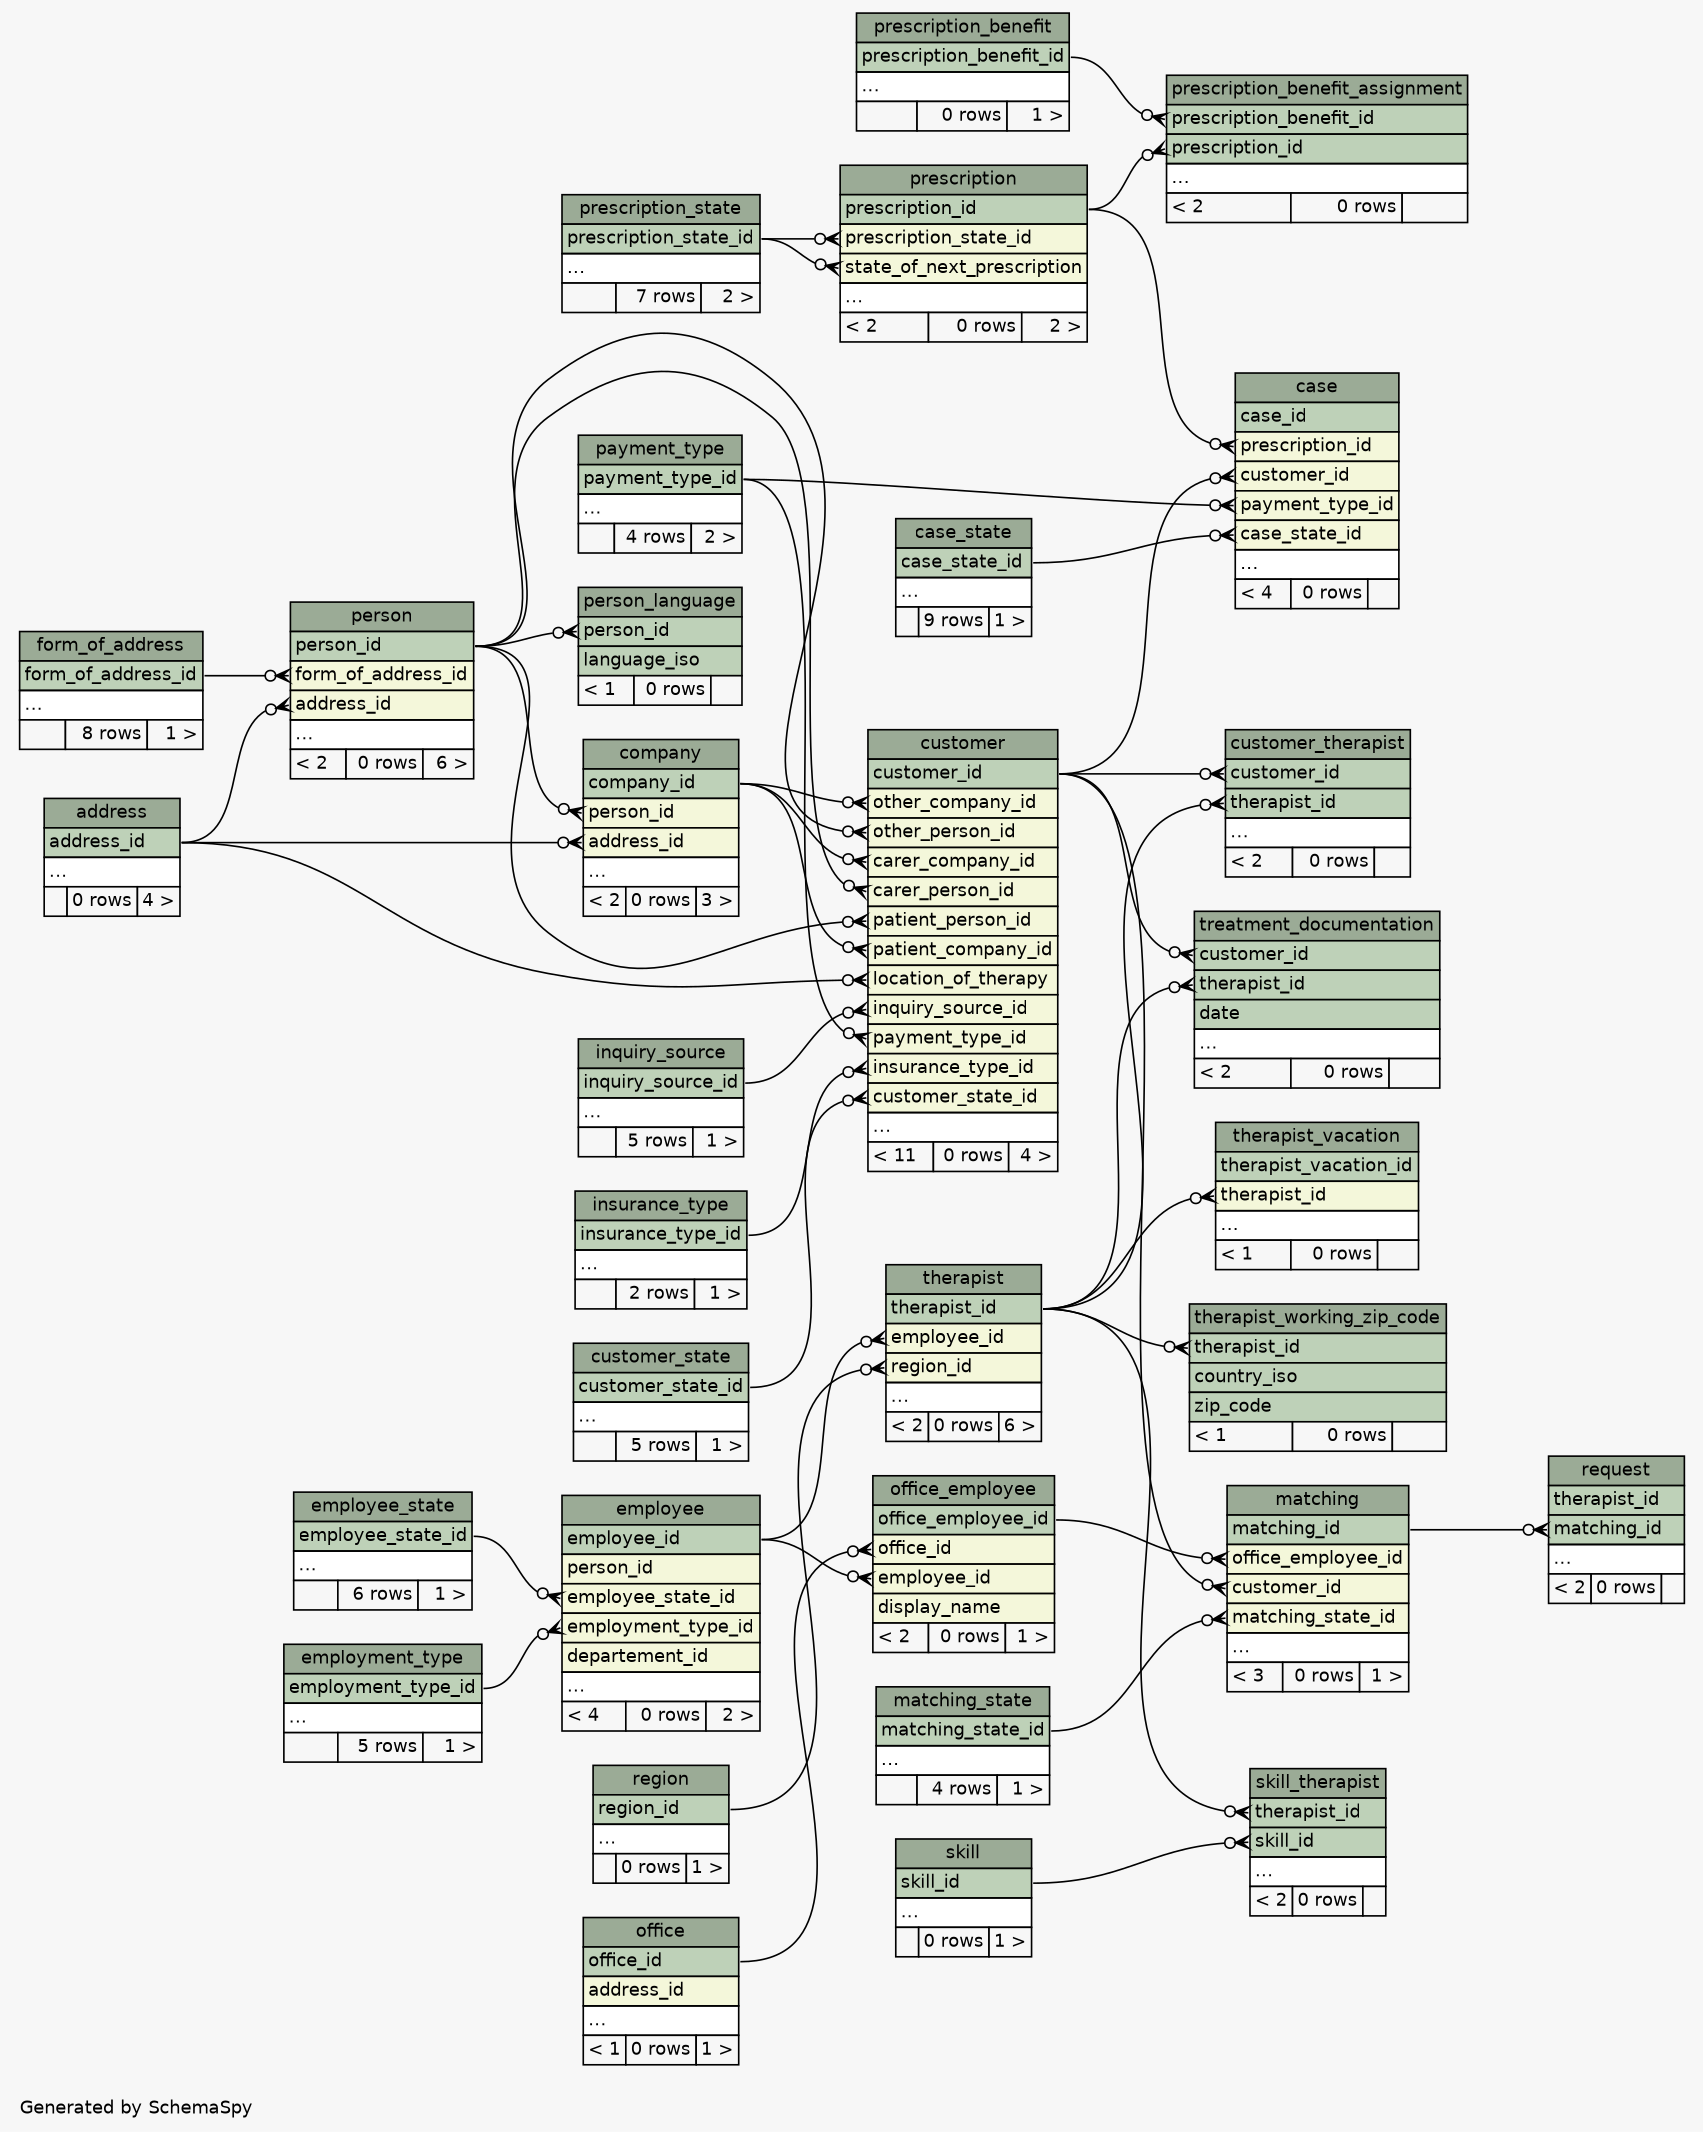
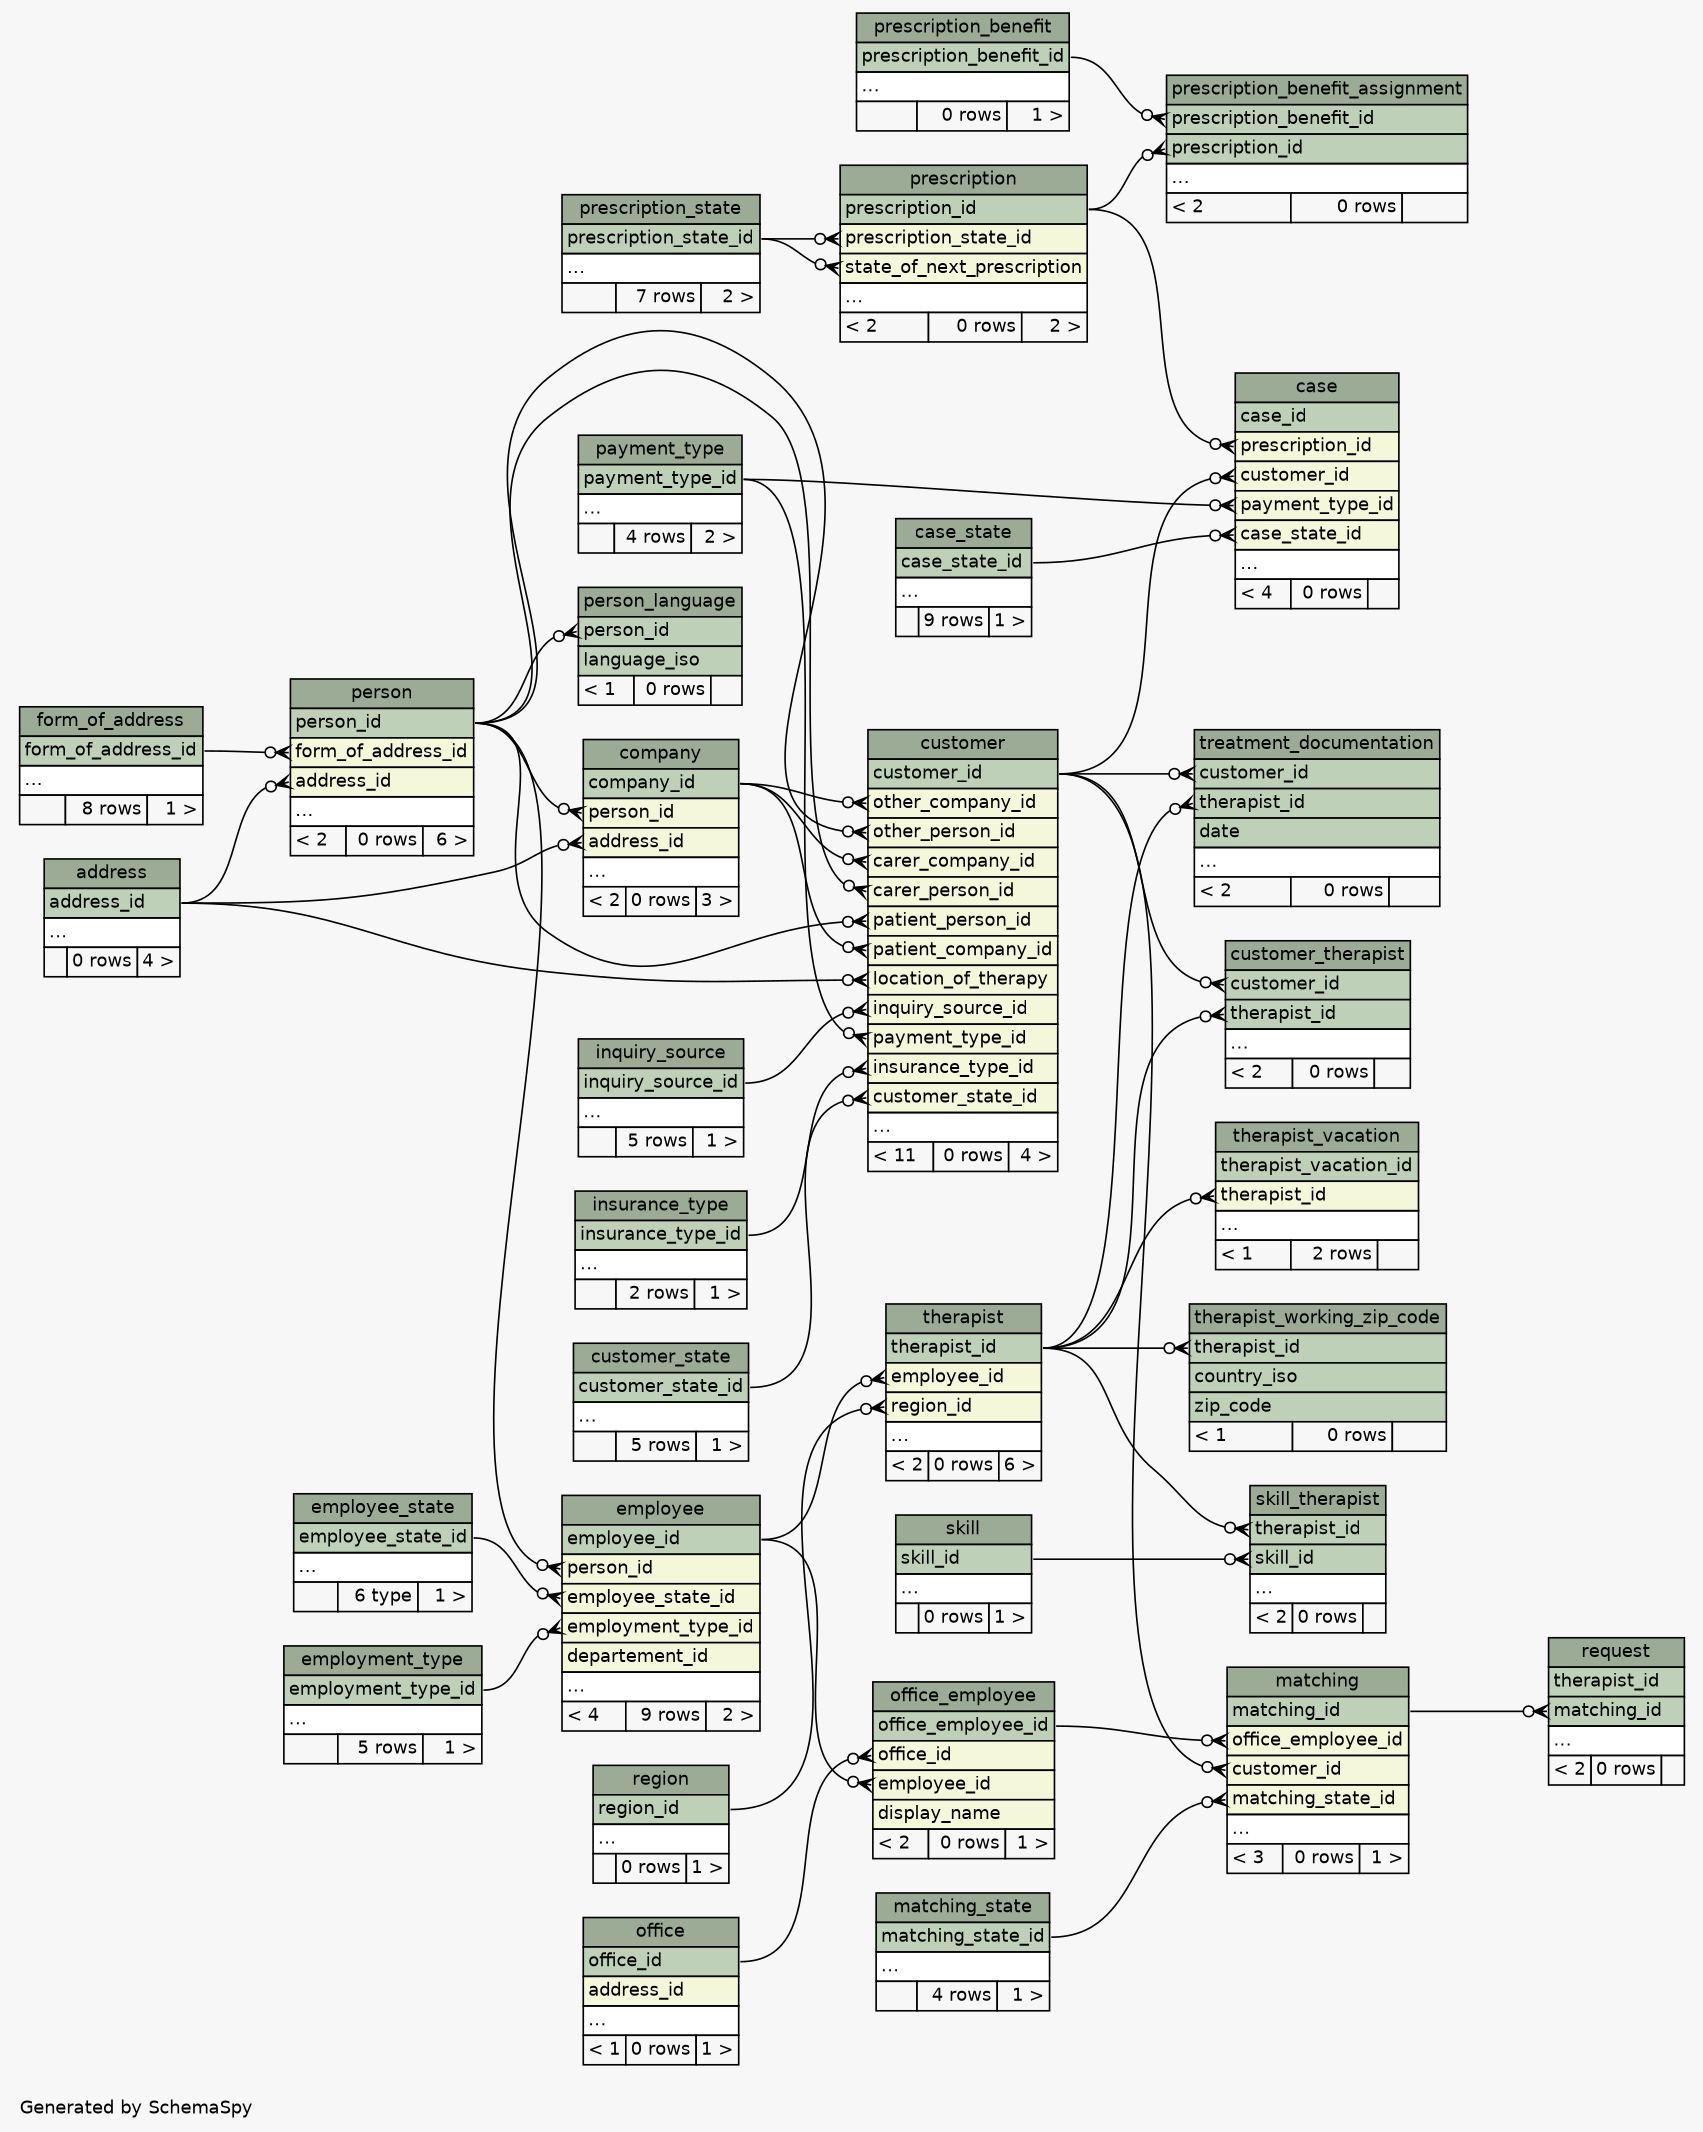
none -> (519, 1135)
(1342, 1254) -> (1342, 1254)
(383, 1594) -> (384, 1596)
(671, 1715) -> (671, 1715)
